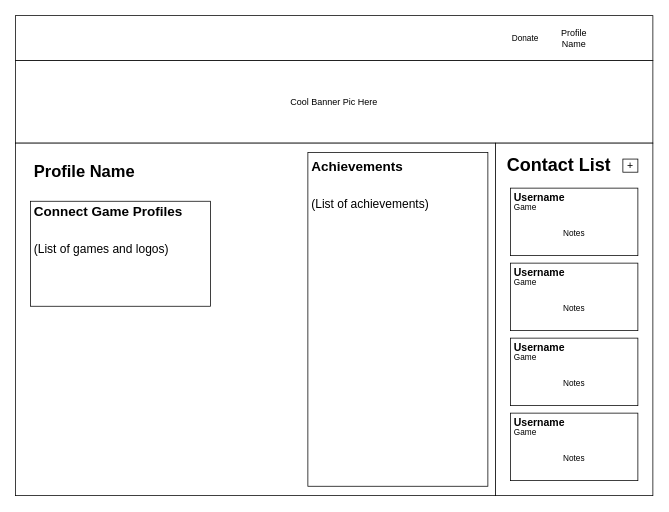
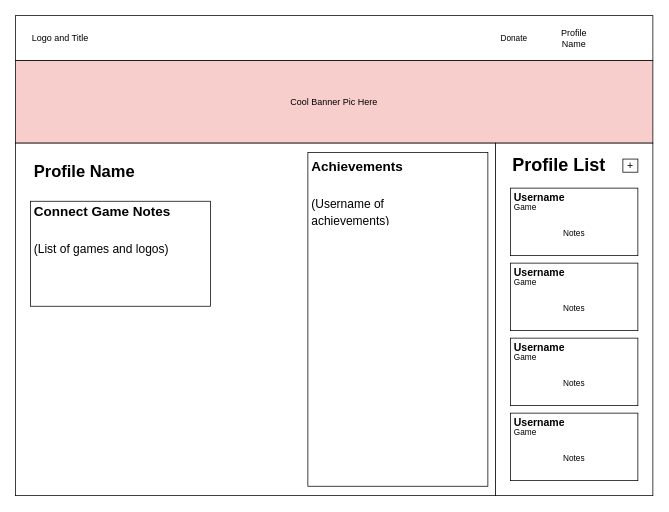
none -> (60, 38)
(525, 38) -> (514, 38)
(334, 102) -> (334, 102)
(559, 148) -> (559, 148)
(380, 152) -> (380, 152)
(118, 189) -> (118, 189)
